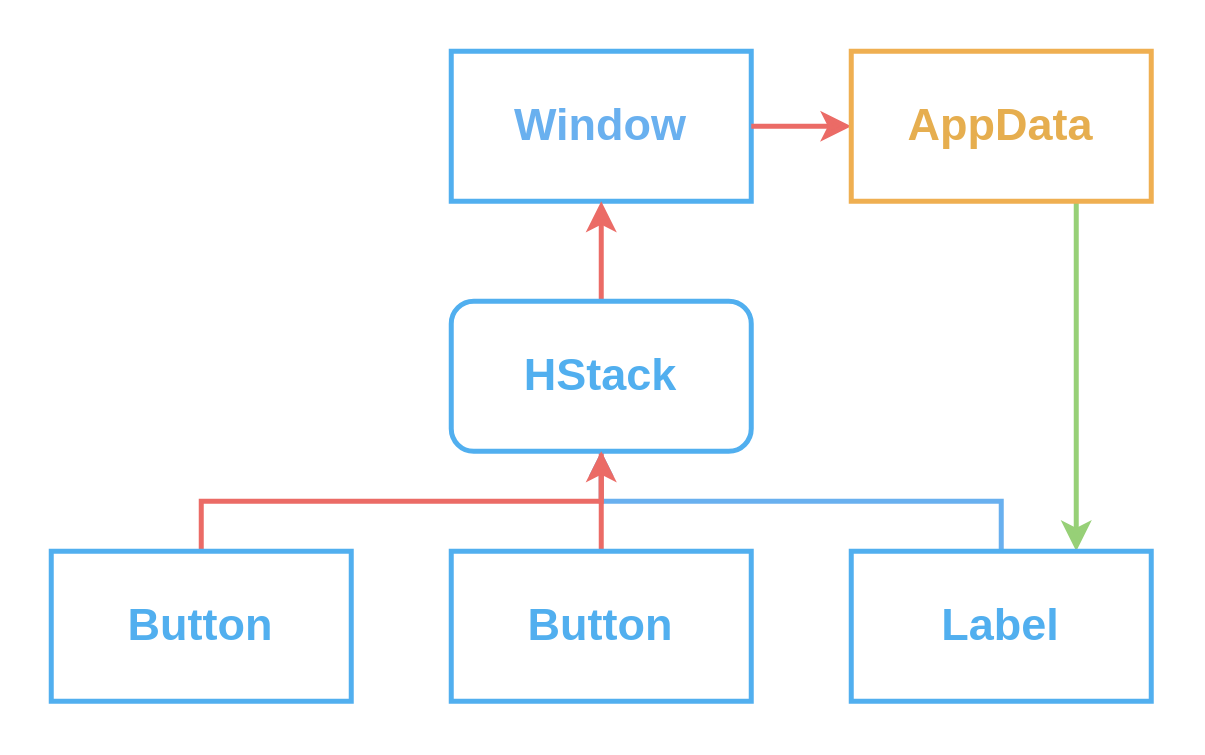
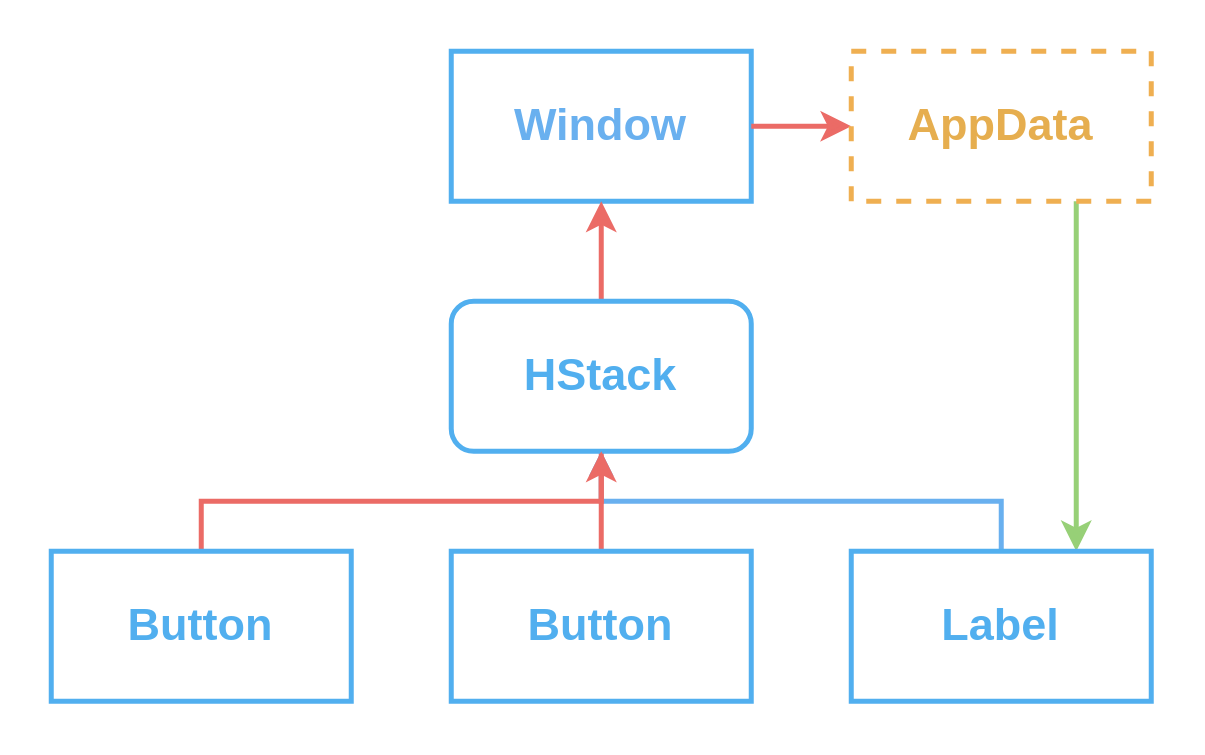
(1001, 126) -> (1001, 126)
